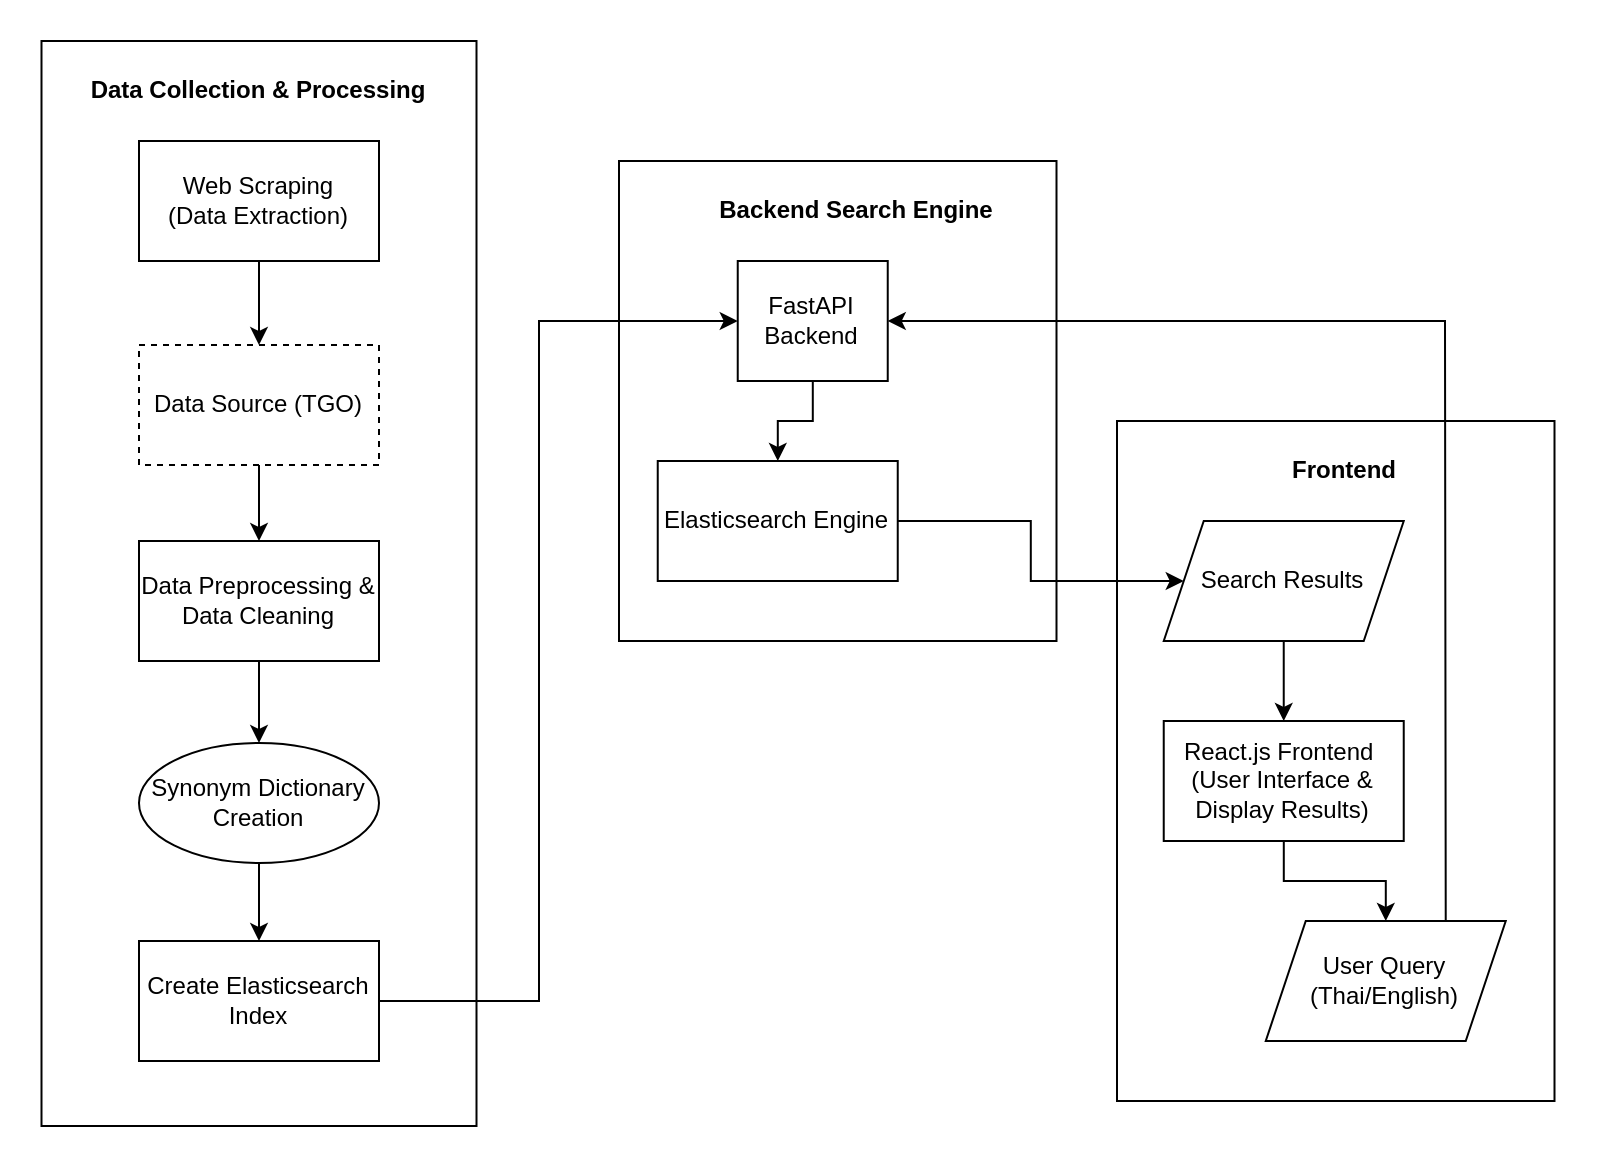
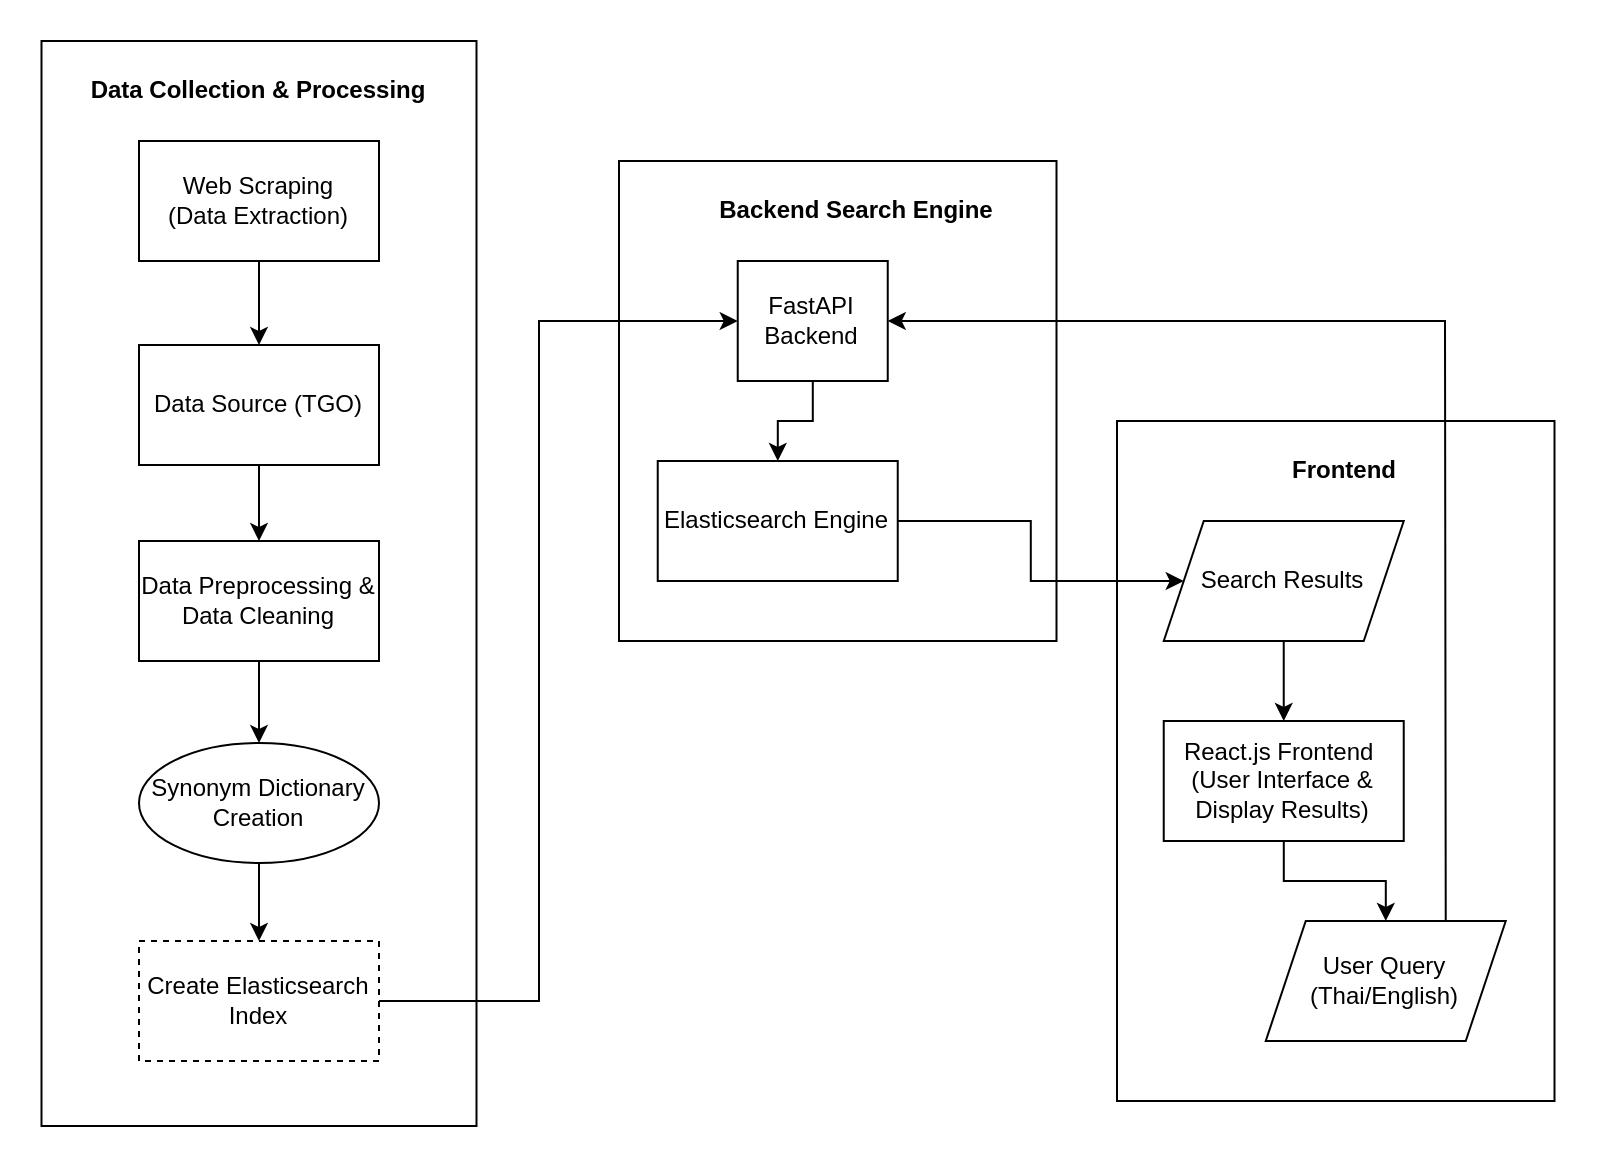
(259, 405) -> (259, 405)
(259, 1001) -> (259, 1001)
